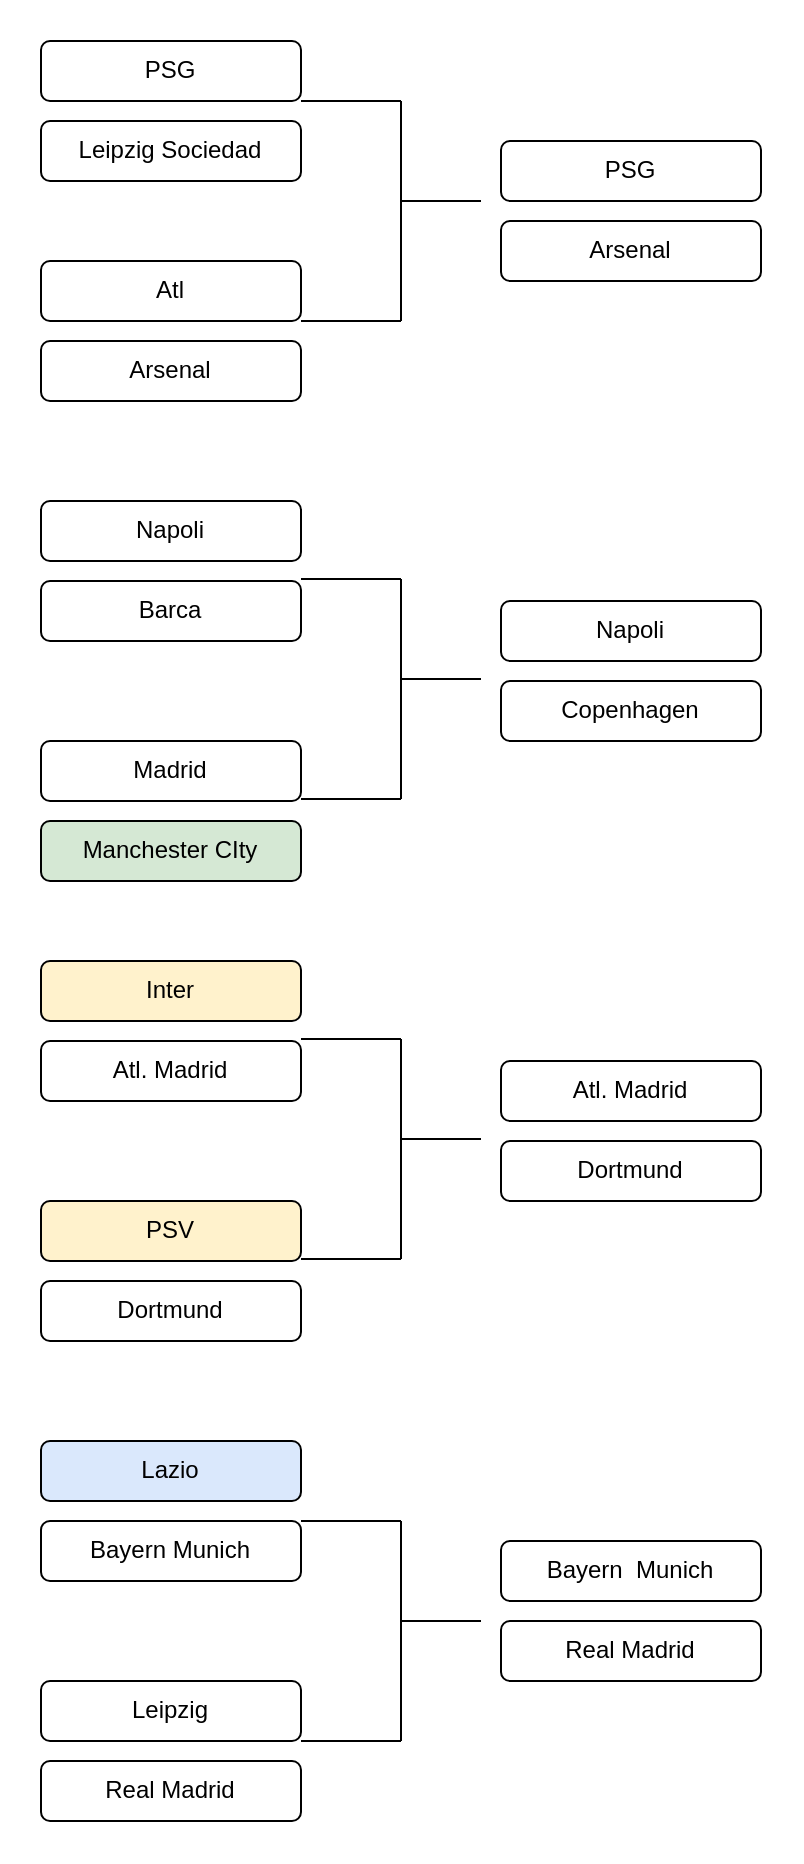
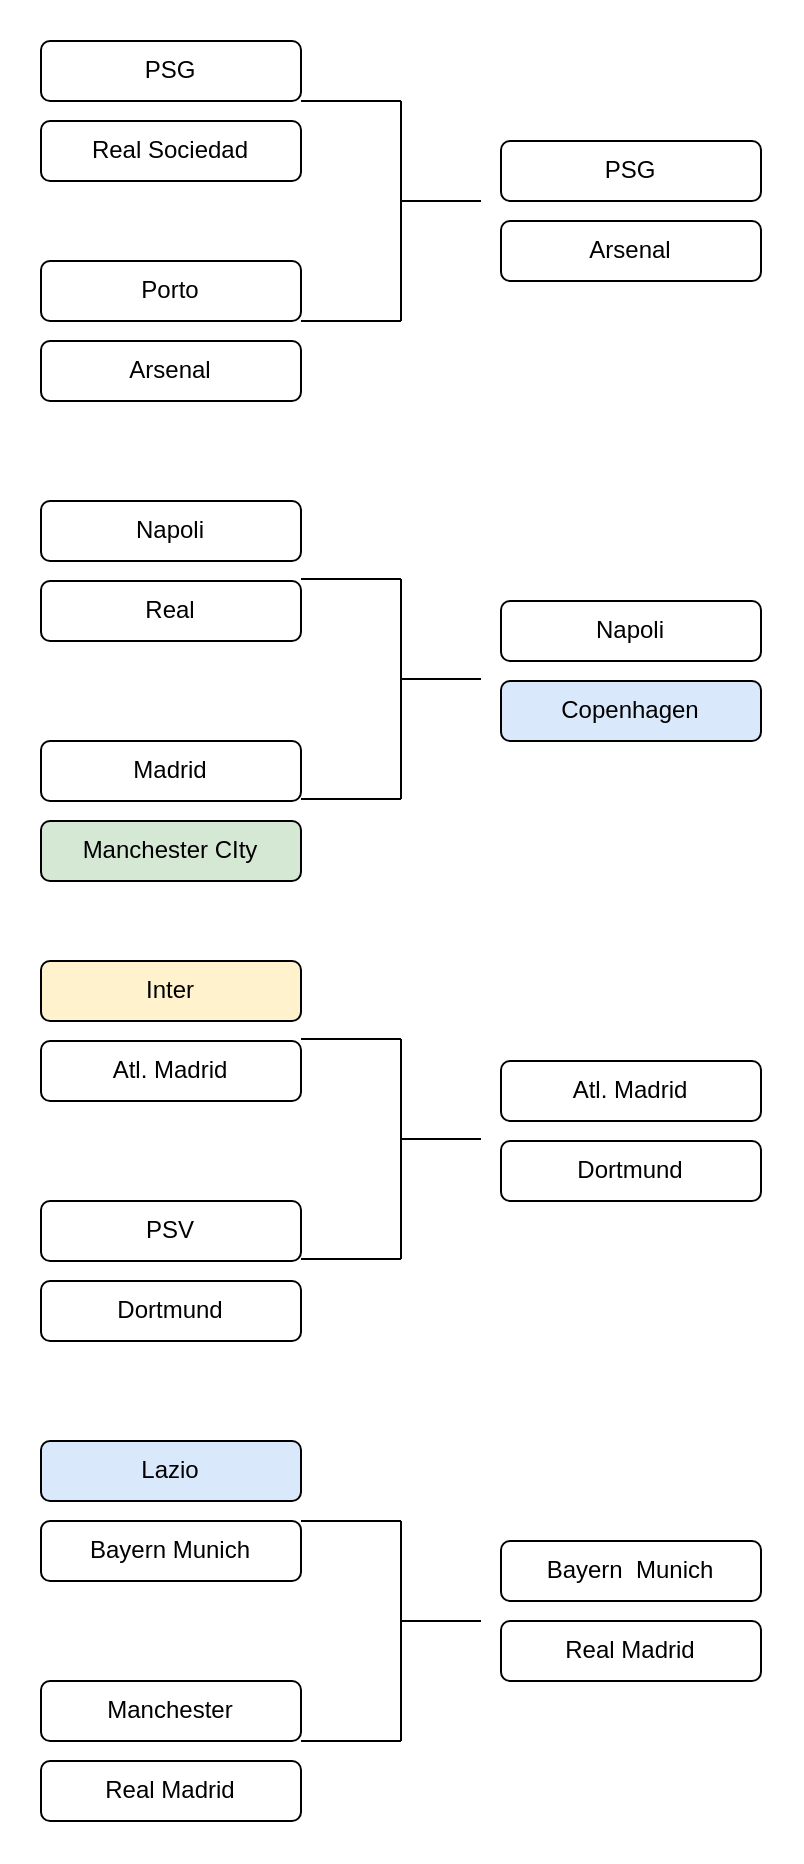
(171, 151) -> (171, 151)
(171, 291) -> (171, 291)
(171, 611) -> (171, 611)
(631, 711) -> (631, 711)
(171, 1231) -> (171, 1231)
(171, 1711) -> (171, 1711)
